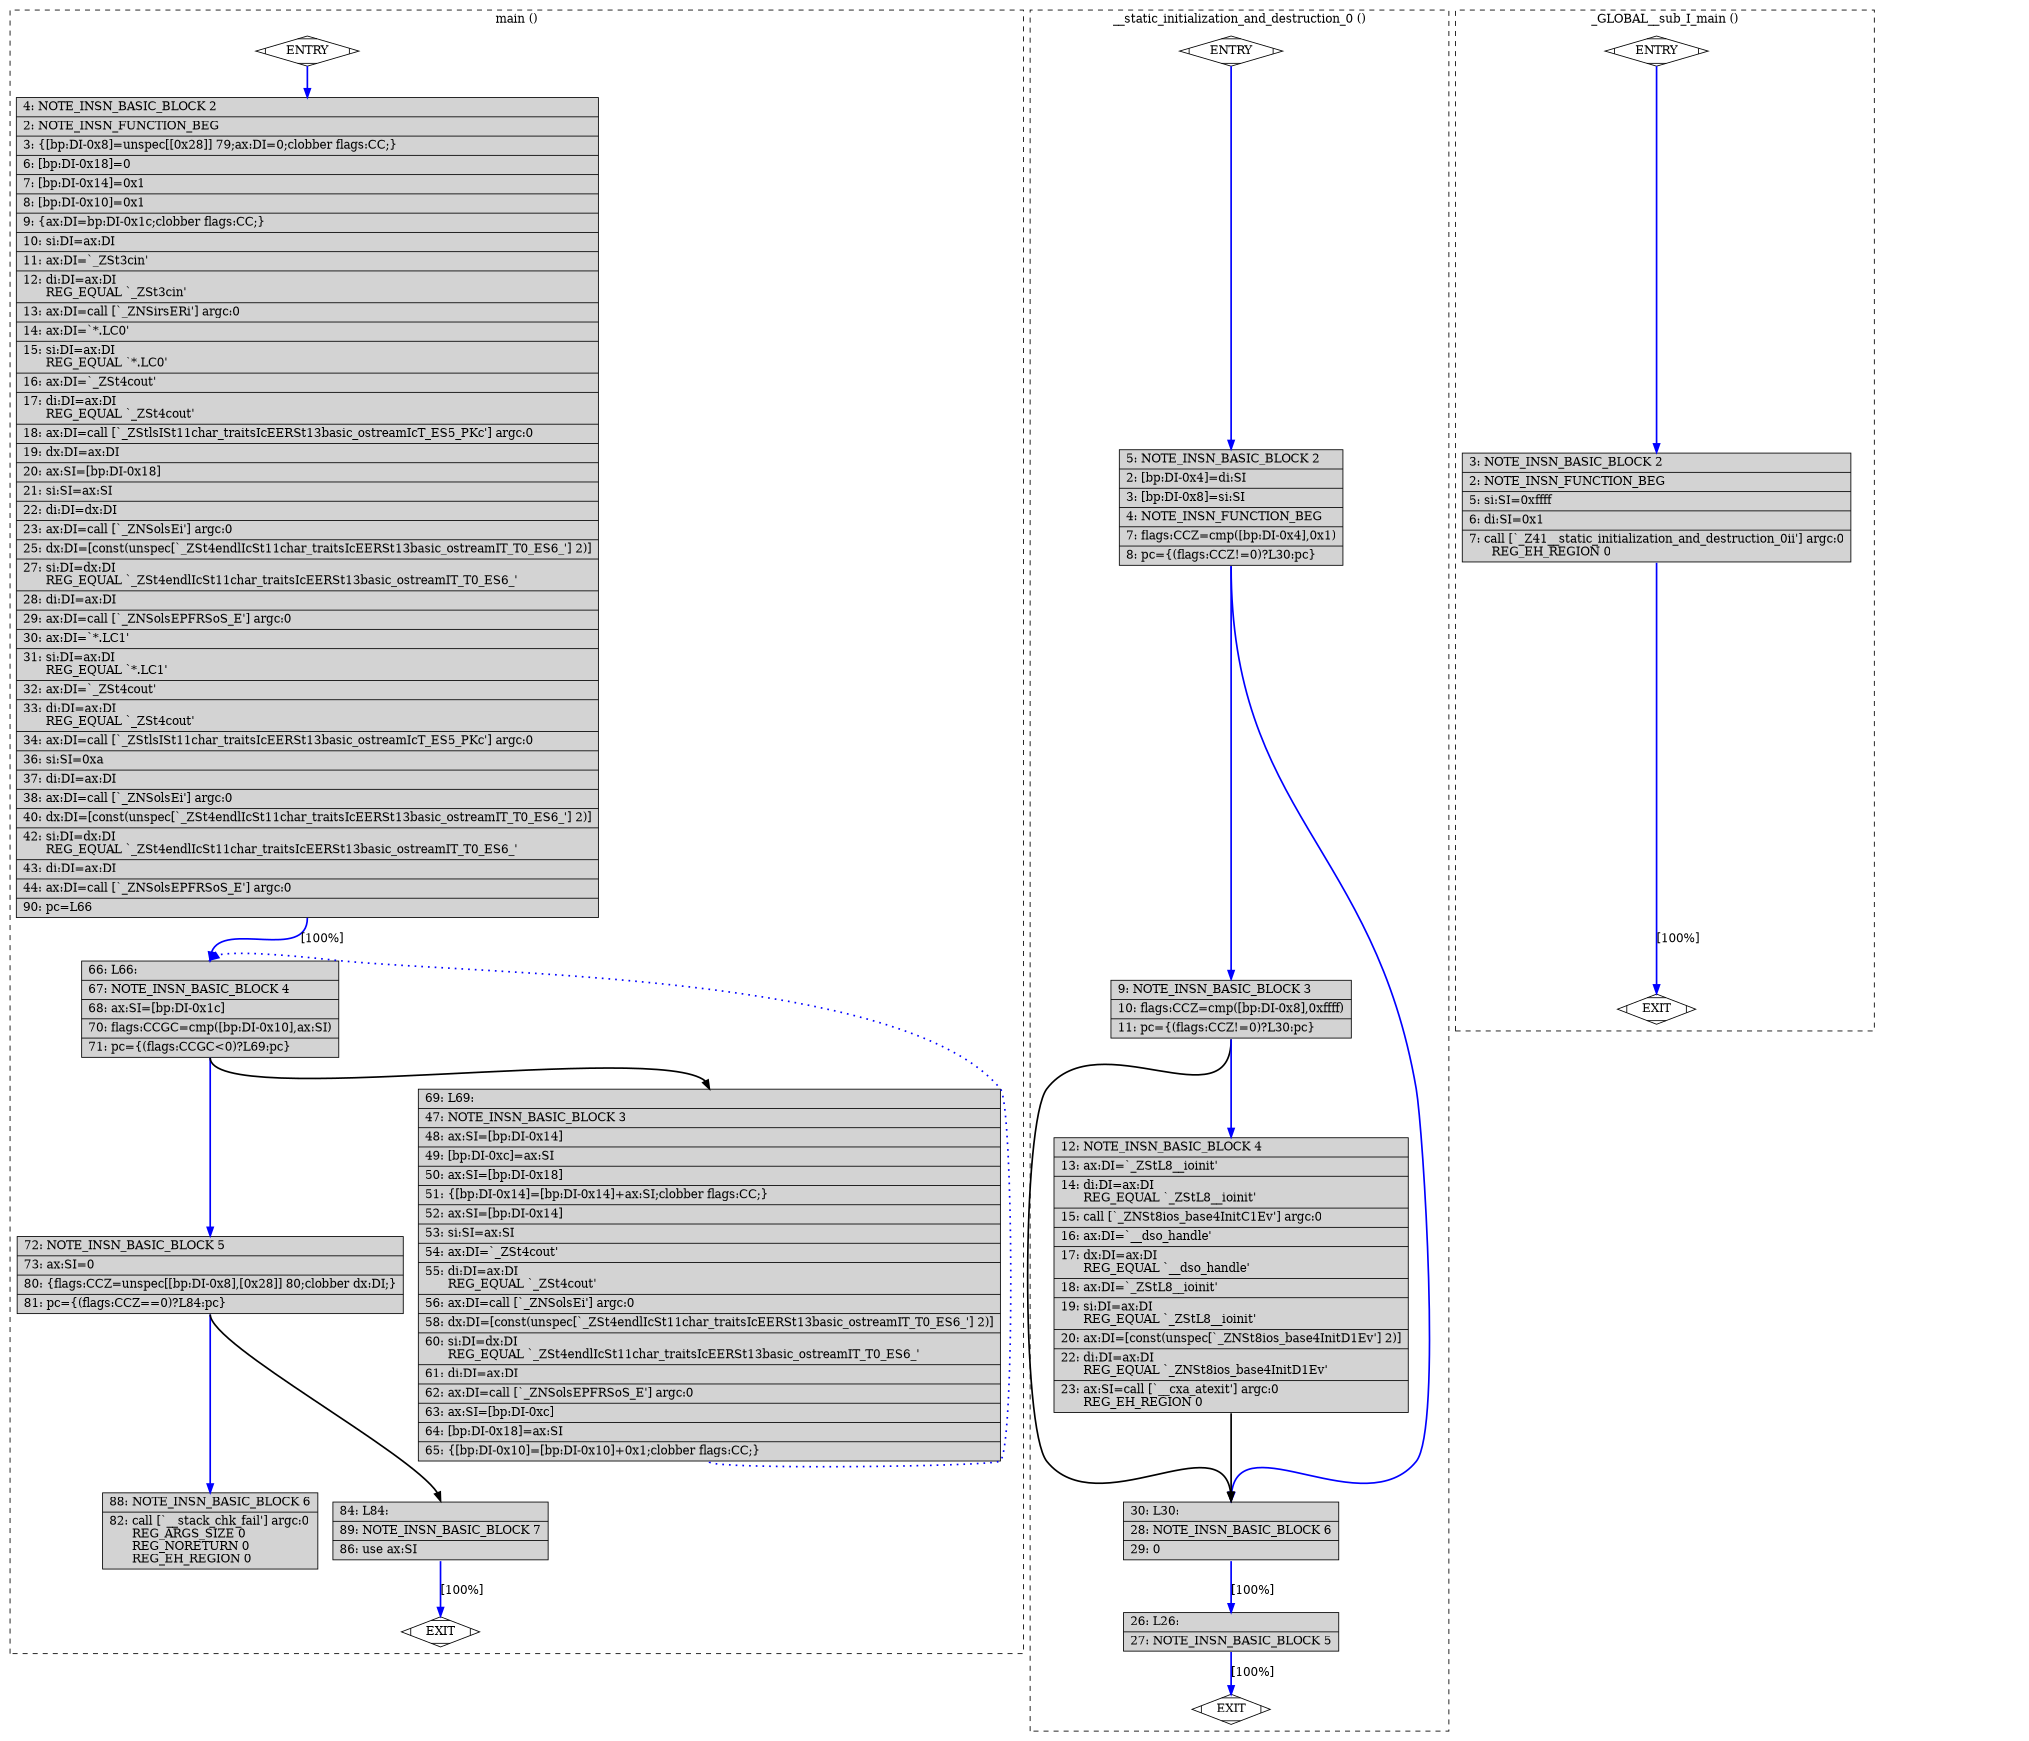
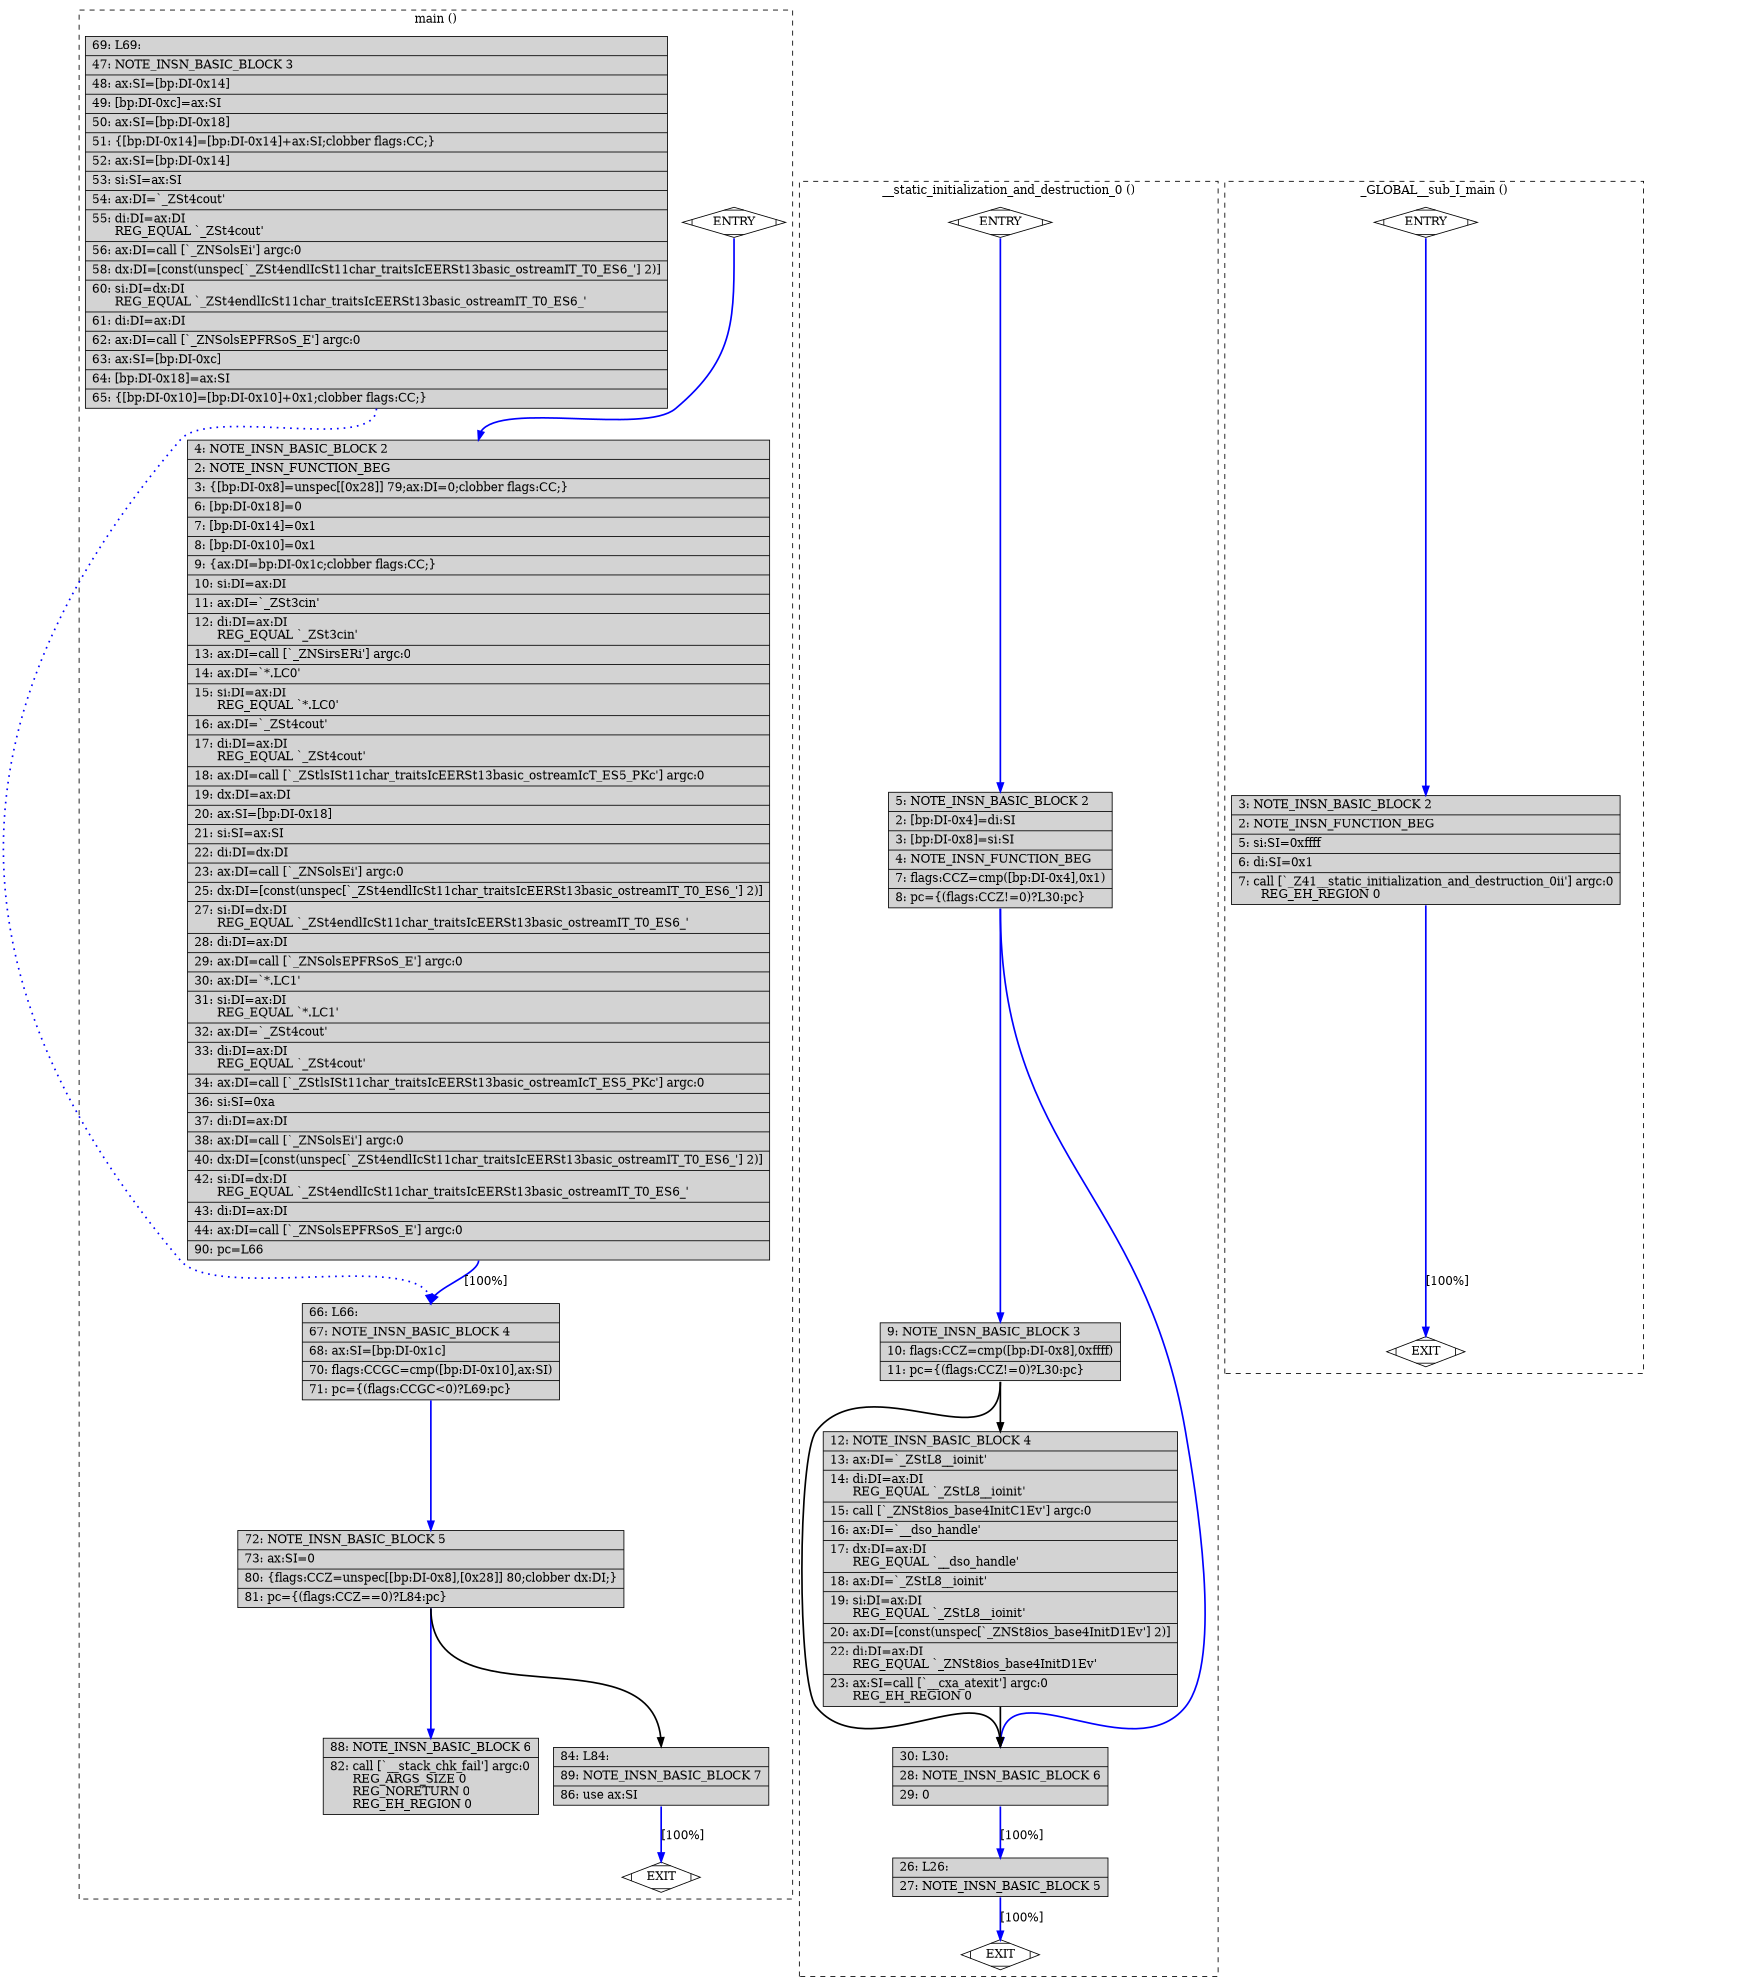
(456, 1073) -> none
(1231, 1084) -> (1000, 1403)
